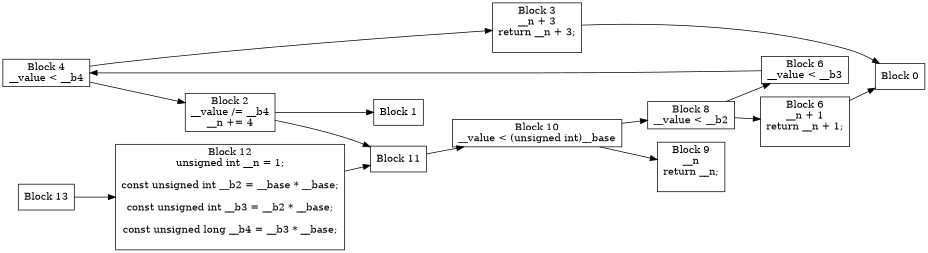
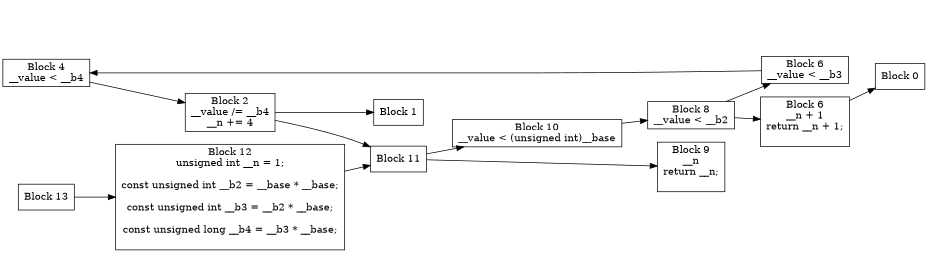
(537, 28) -> none
(625, 152) -> (538, 163)
